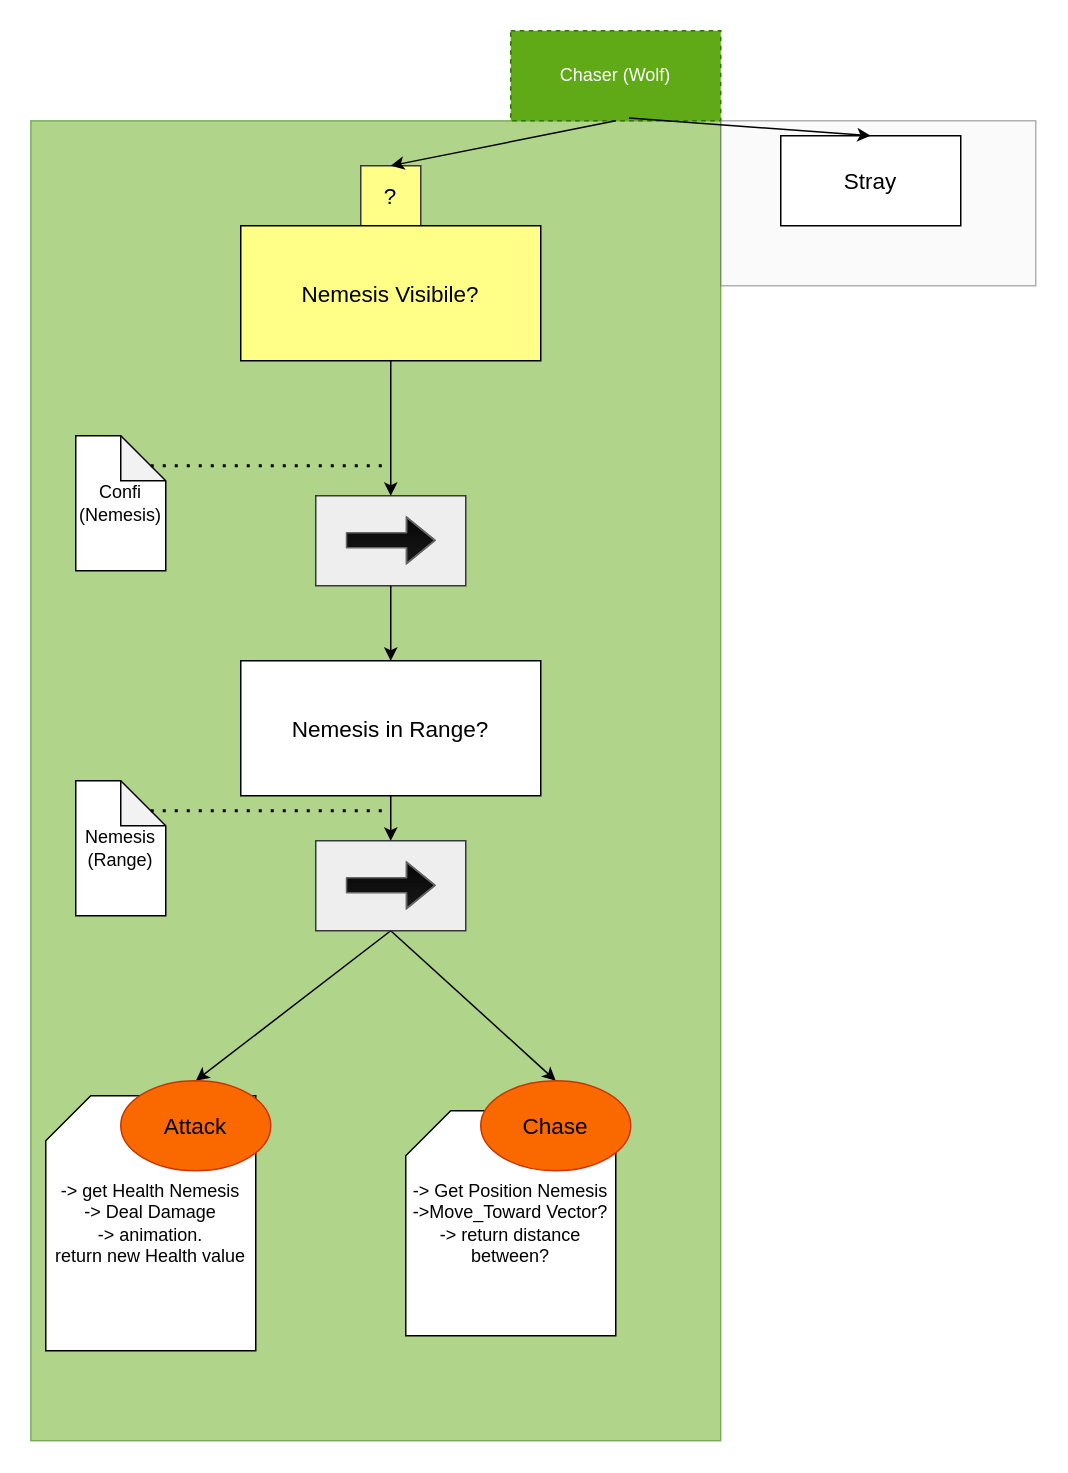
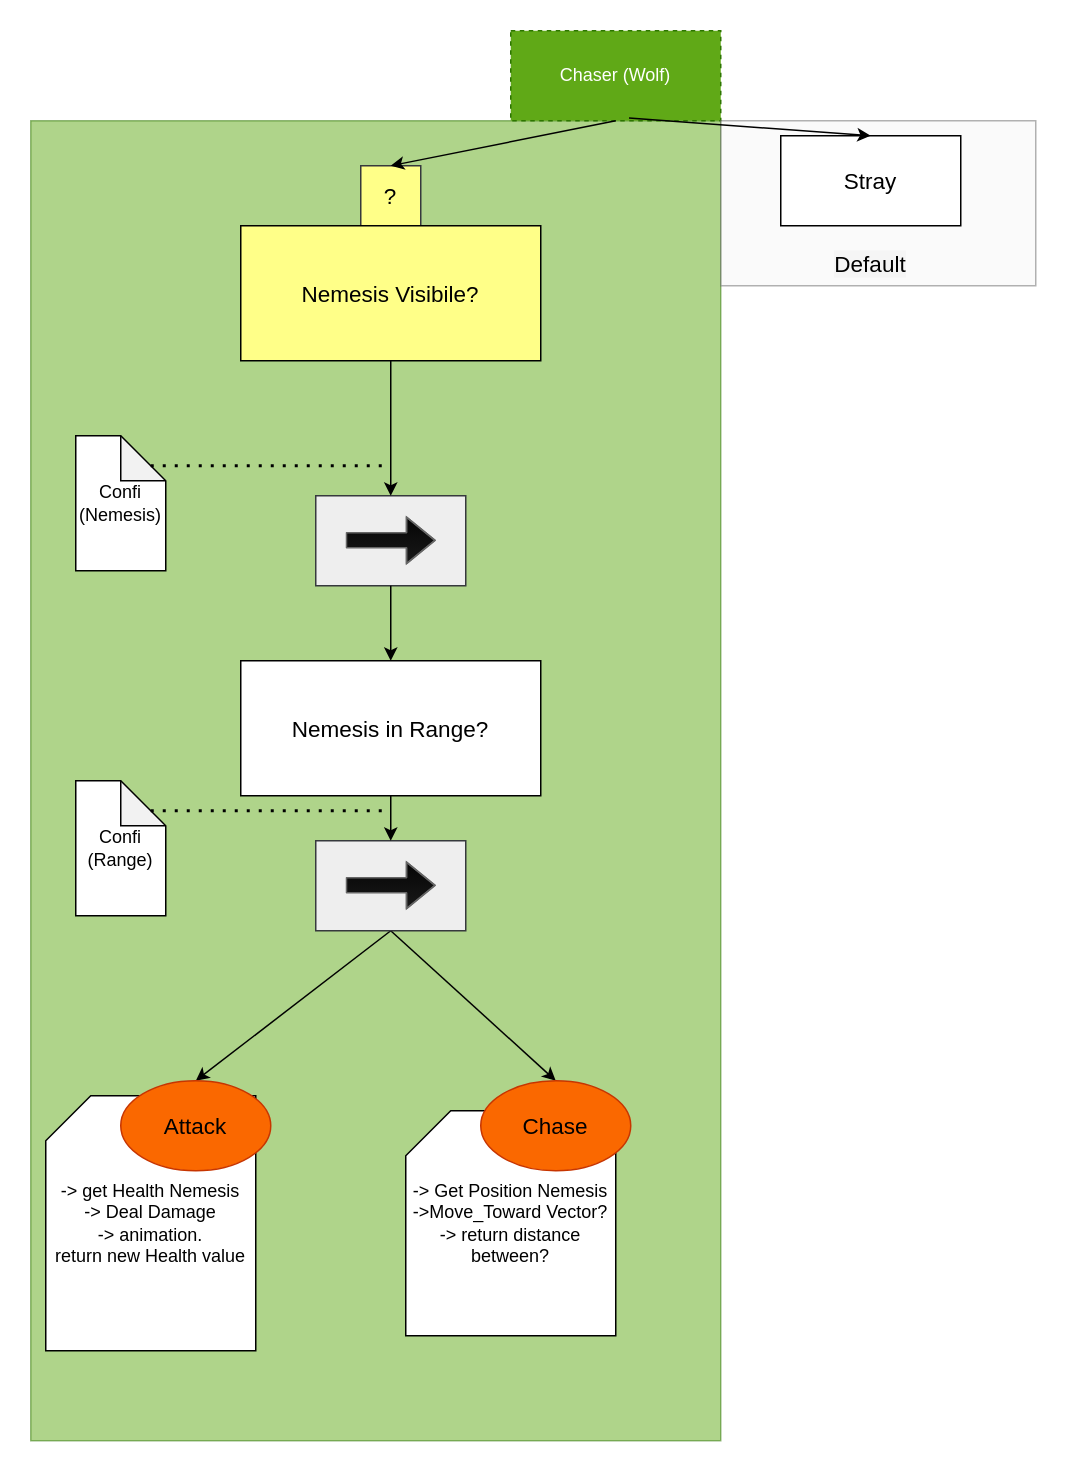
none -> (871, 263)
(121, 848) -> (121, 848)
